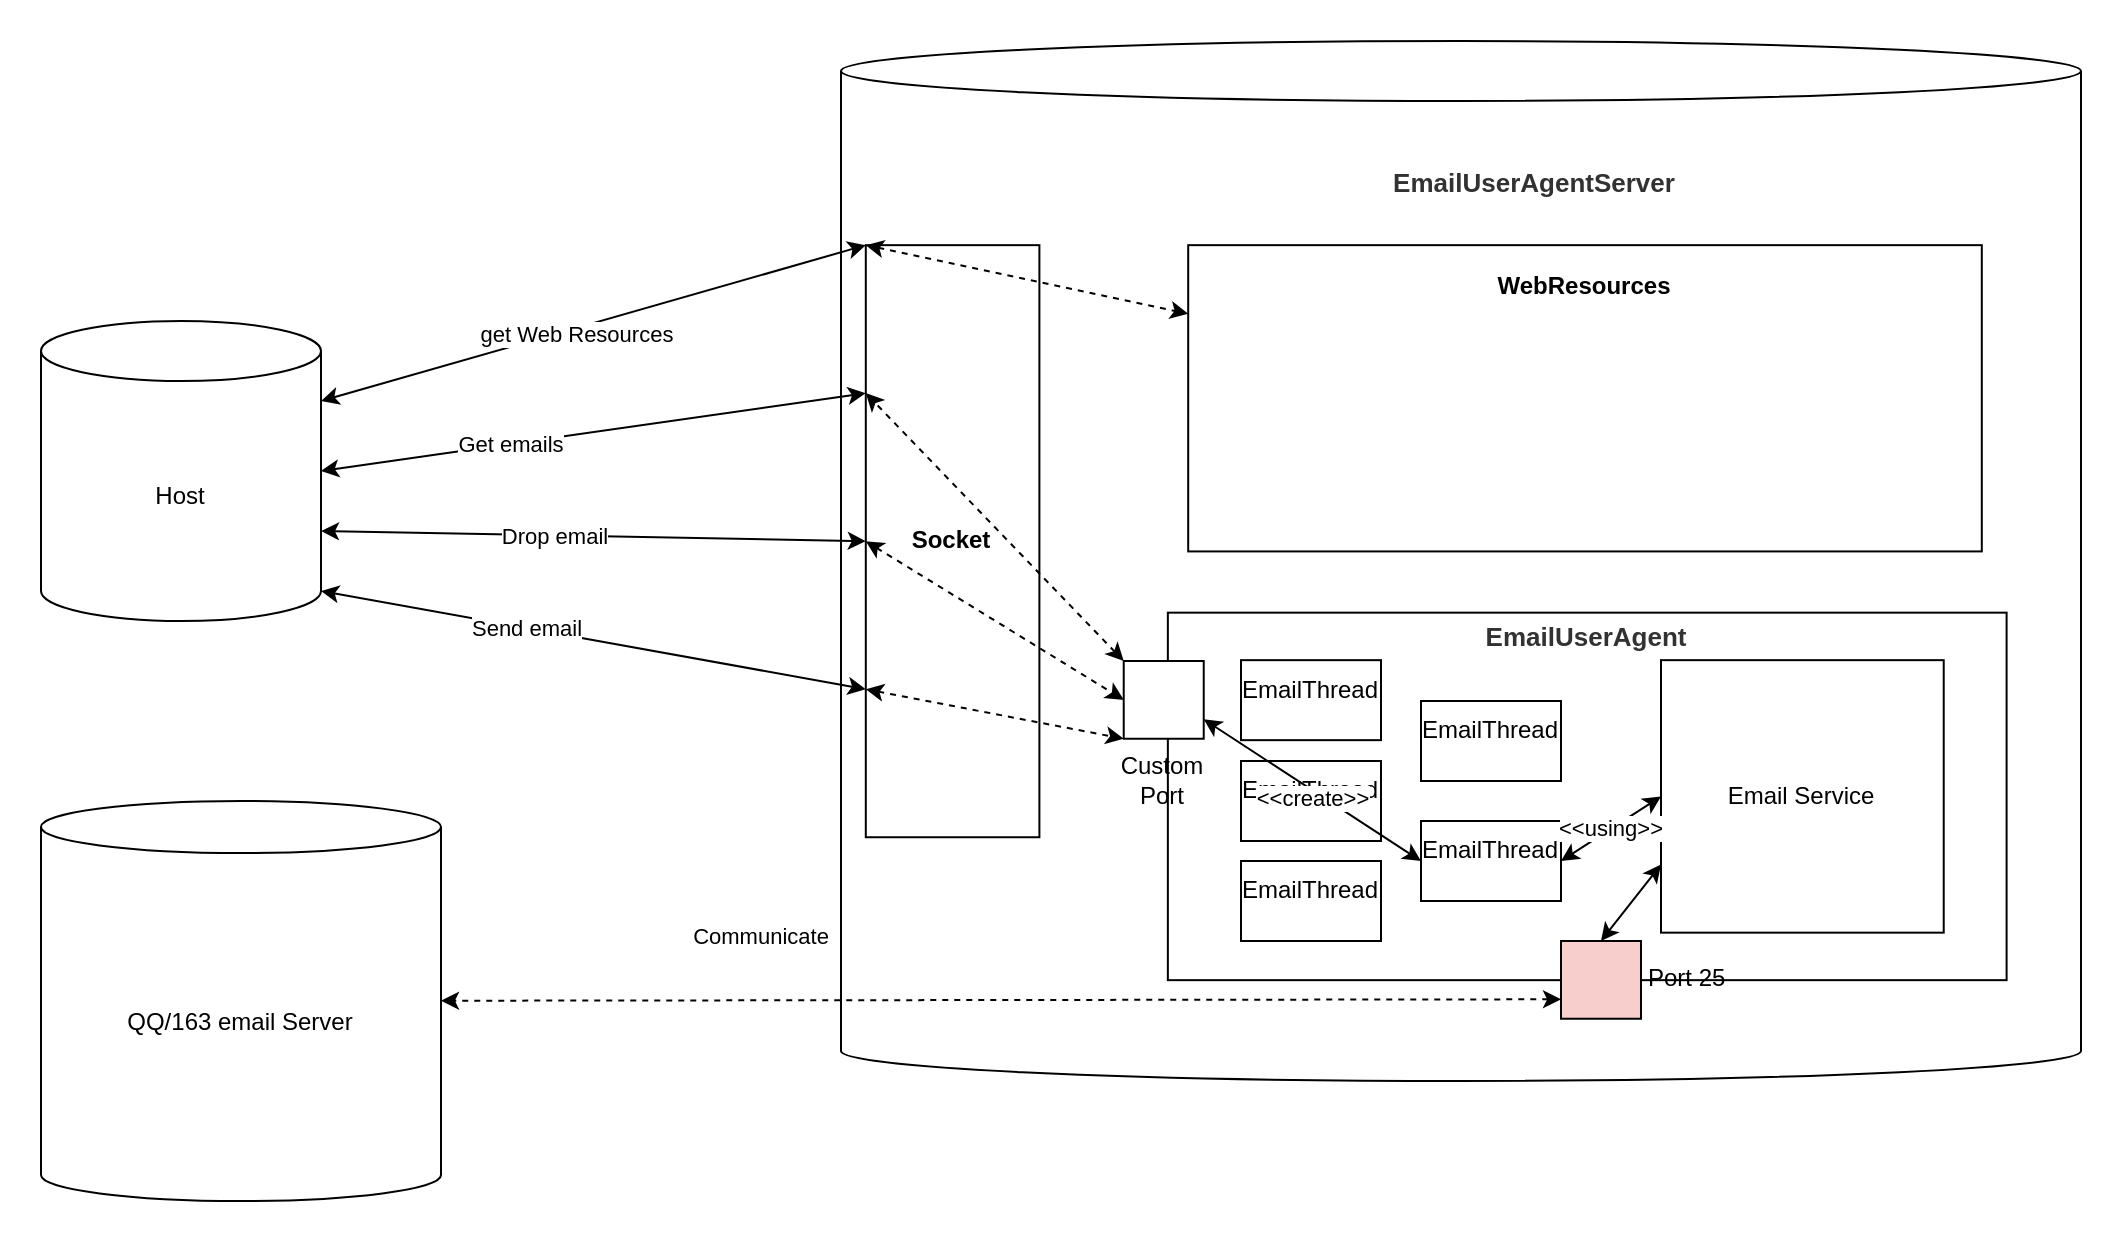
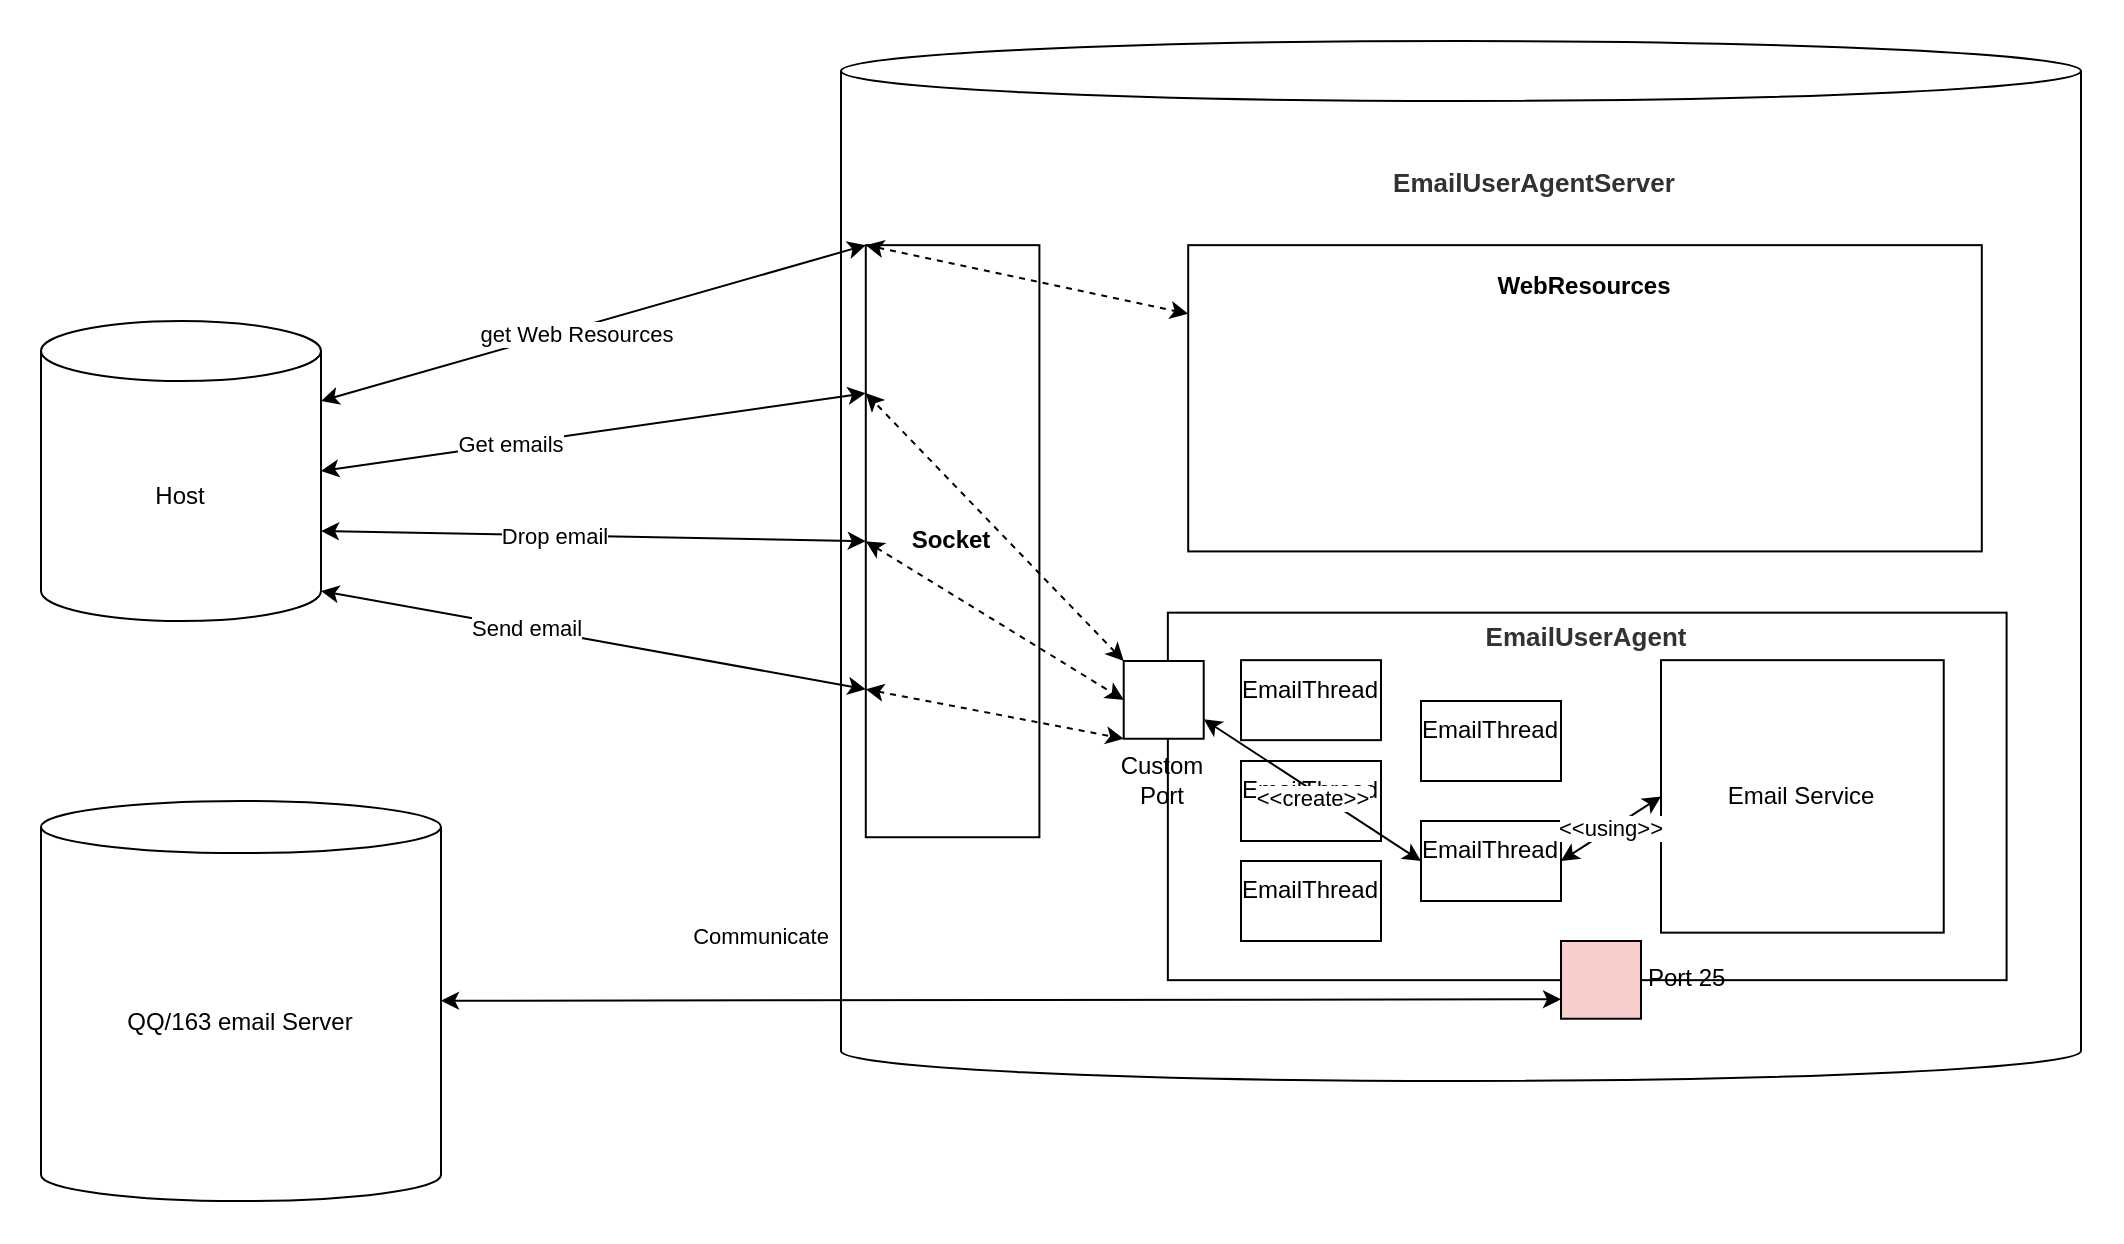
(1631, 902) -> none
(999, 1000) -> (999, 1000)
